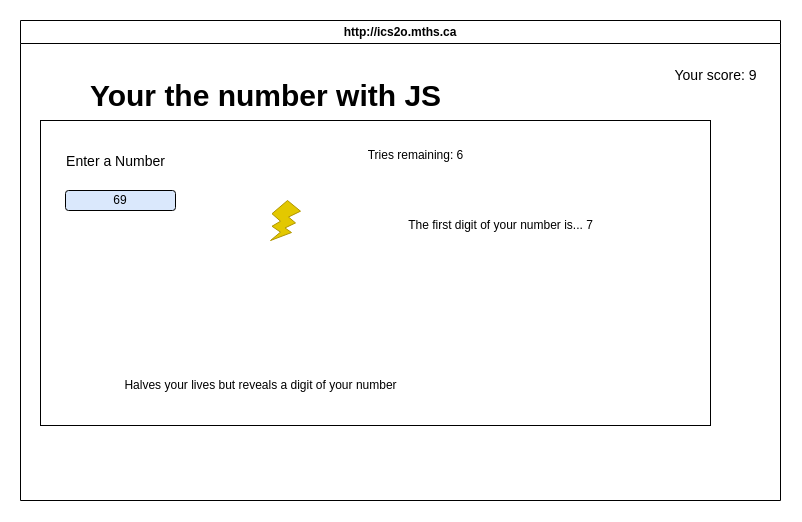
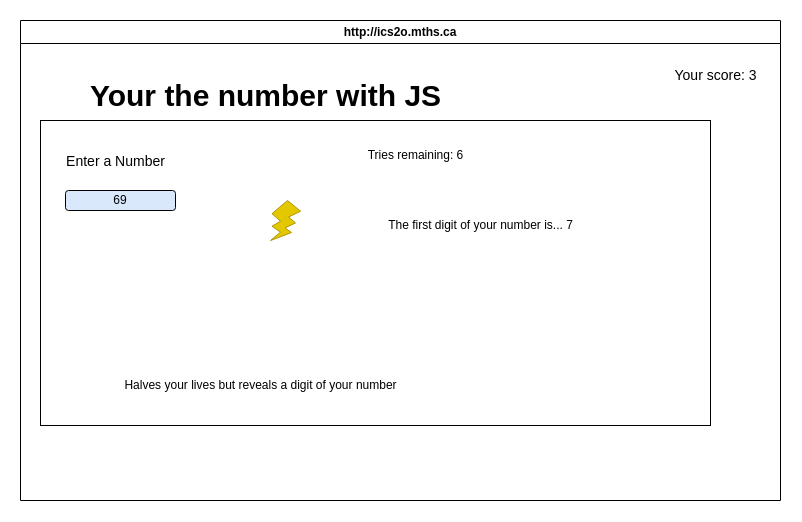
(716, 76) -> (716, 76)
(501, 226) -> (481, 226)
